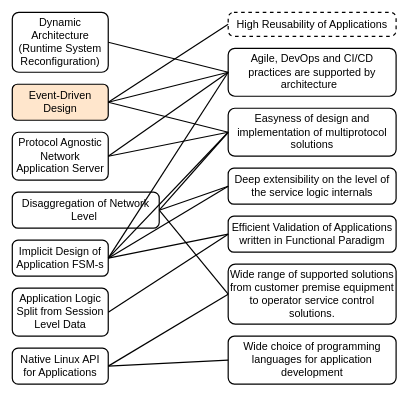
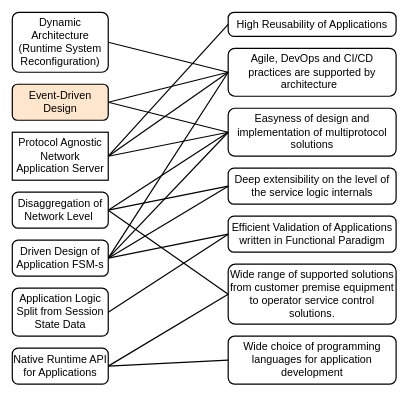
(312, 24) -> (312, 24)
(167, 64) -> none
none -> (170, 88)
(60, 156) -> (60, 156)
(86, 210) -> (60, 210)
(60, 258) -> (60, 258)
(60, 312) -> (60, 312)
(60, 366) -> (60, 366)
